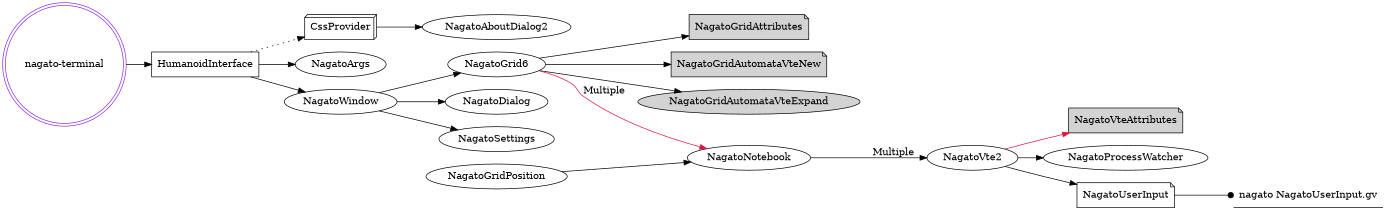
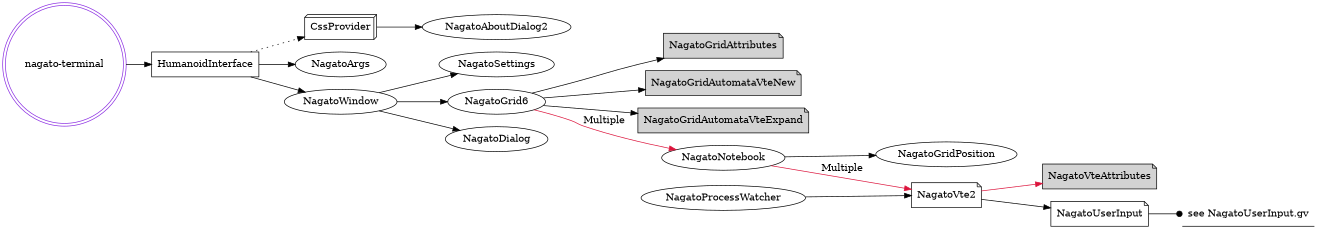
(749, 102) -> (723, 120)
(865, 158) -> (838, 177)
(972, 158) -> (946, 195)
(1027, 158) -> (855, 196)
(623, 167) -> (827, 156)
(1308, 195) -> (1248, 214)
